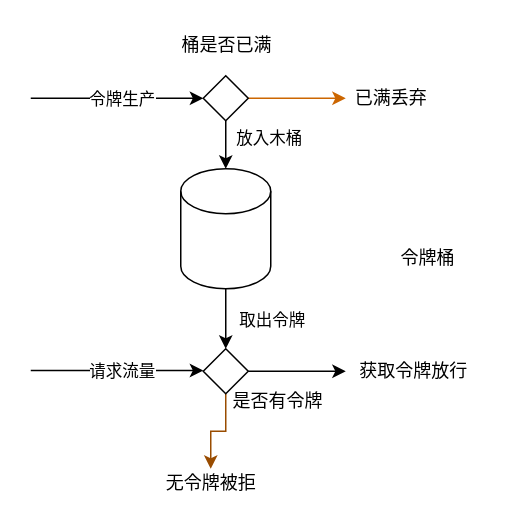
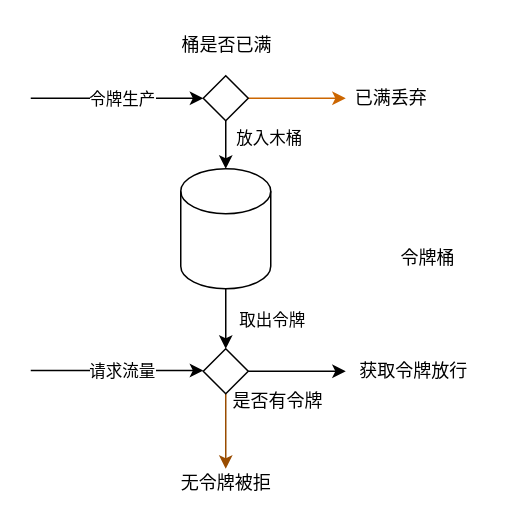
(211, 484) -> (226, 484)
